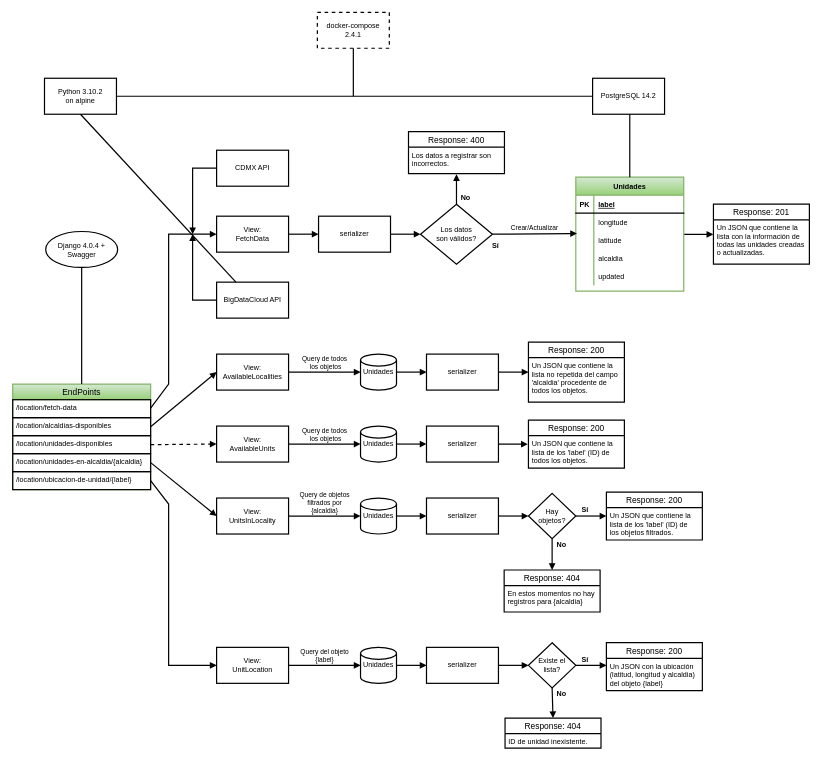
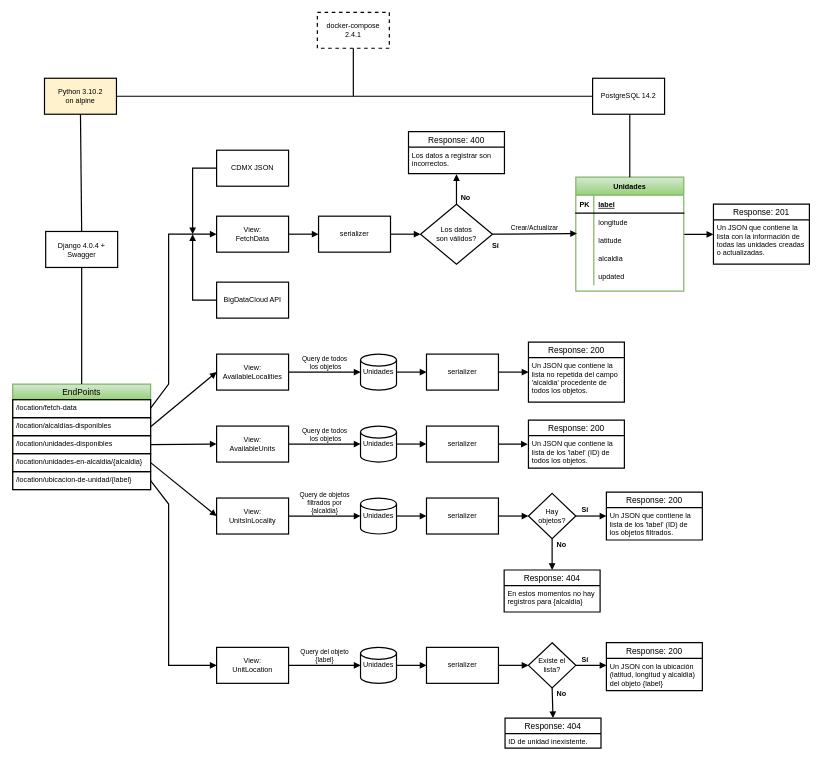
(80, 96) -> (80, 96)
(252, 168) -> (252, 168)
(158, 198) -> (81, 172)
(81, 250) -> (81, 250)
(181, 445) -> (181, 445)
